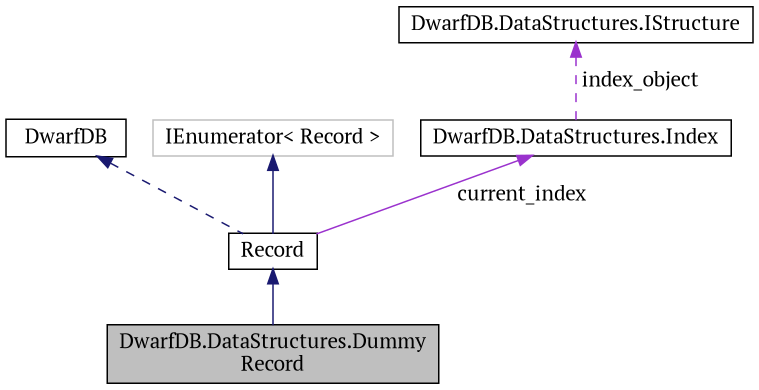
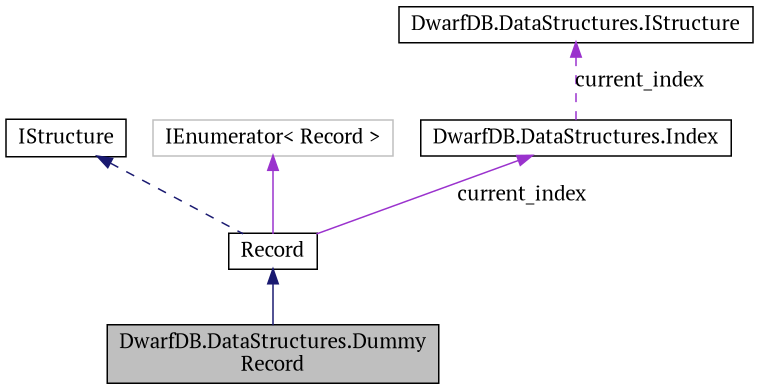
(638, 81) -> (638, 81)
(66, 138) -> (66, 138)
(273, 202) -> (273, 202)
